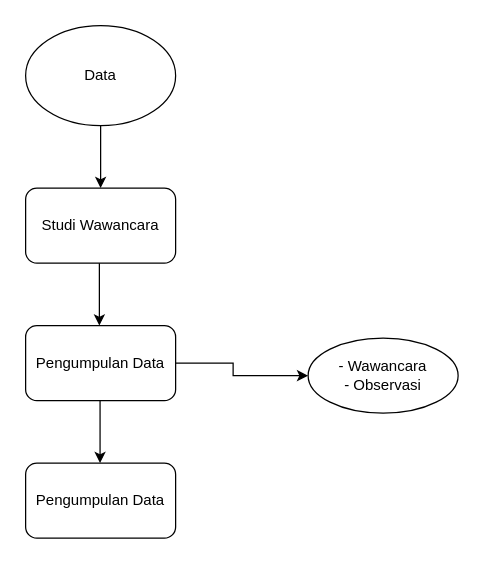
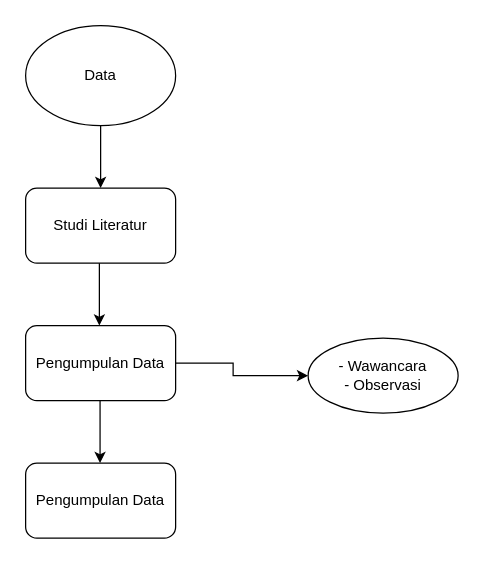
(101, 226) -> (101, 226)
